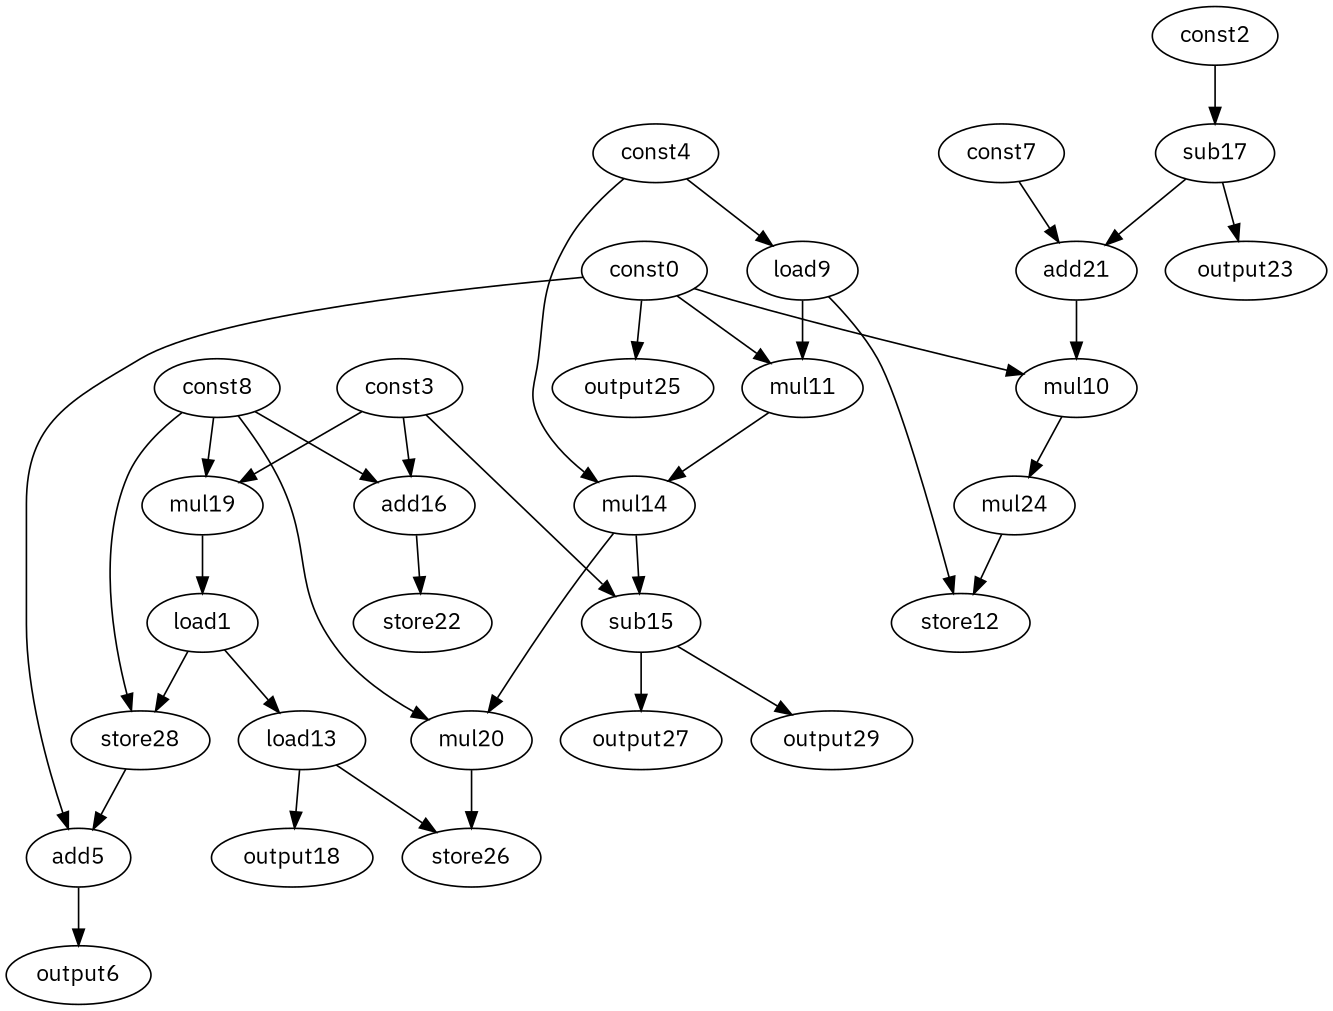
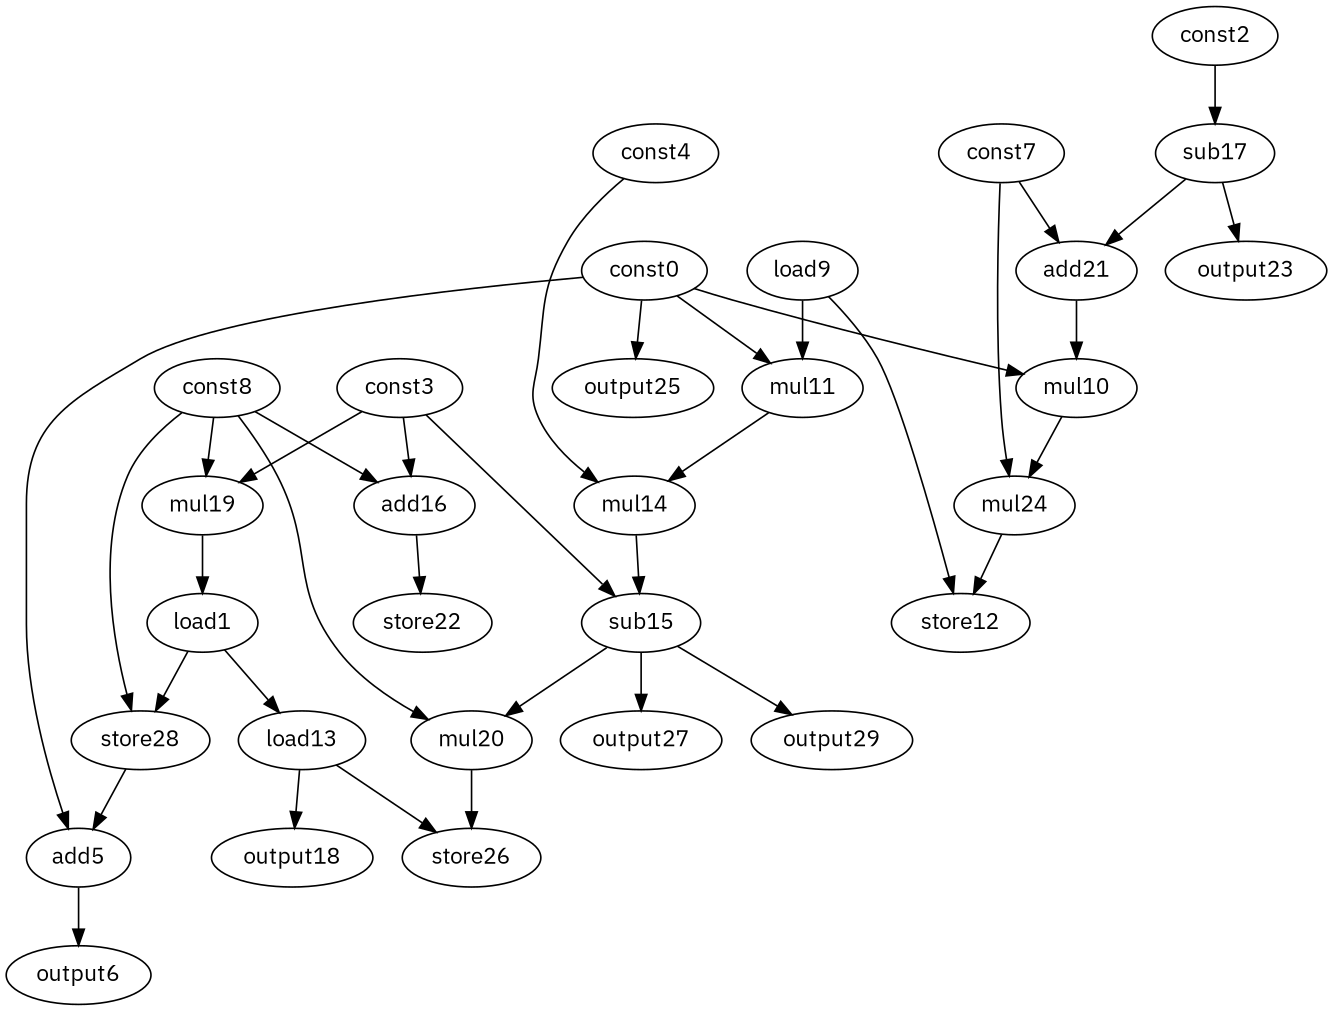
(723, 207) -> none
none -> (998, 322)
(553, 614) -> (563, 677)
